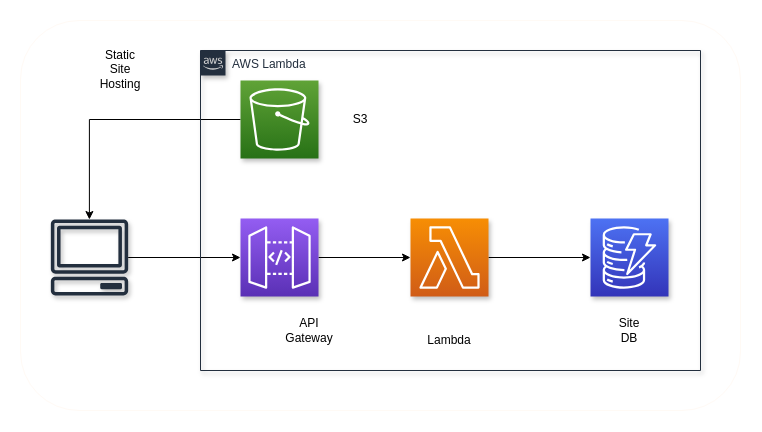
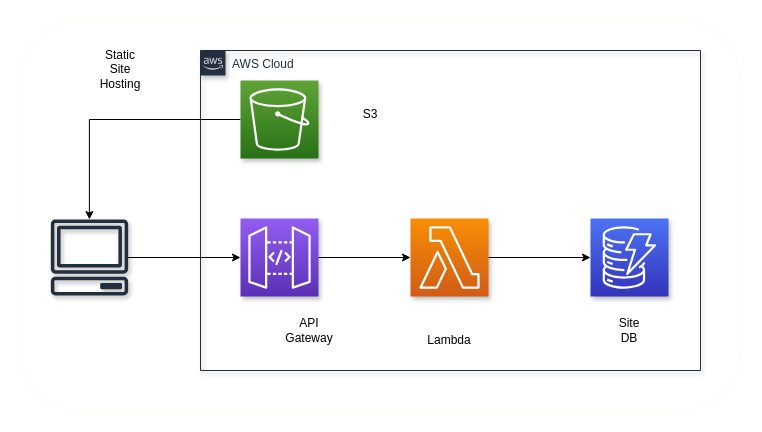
(265, 65) -> (260, 65)
(361, 120) -> (371, 115)
